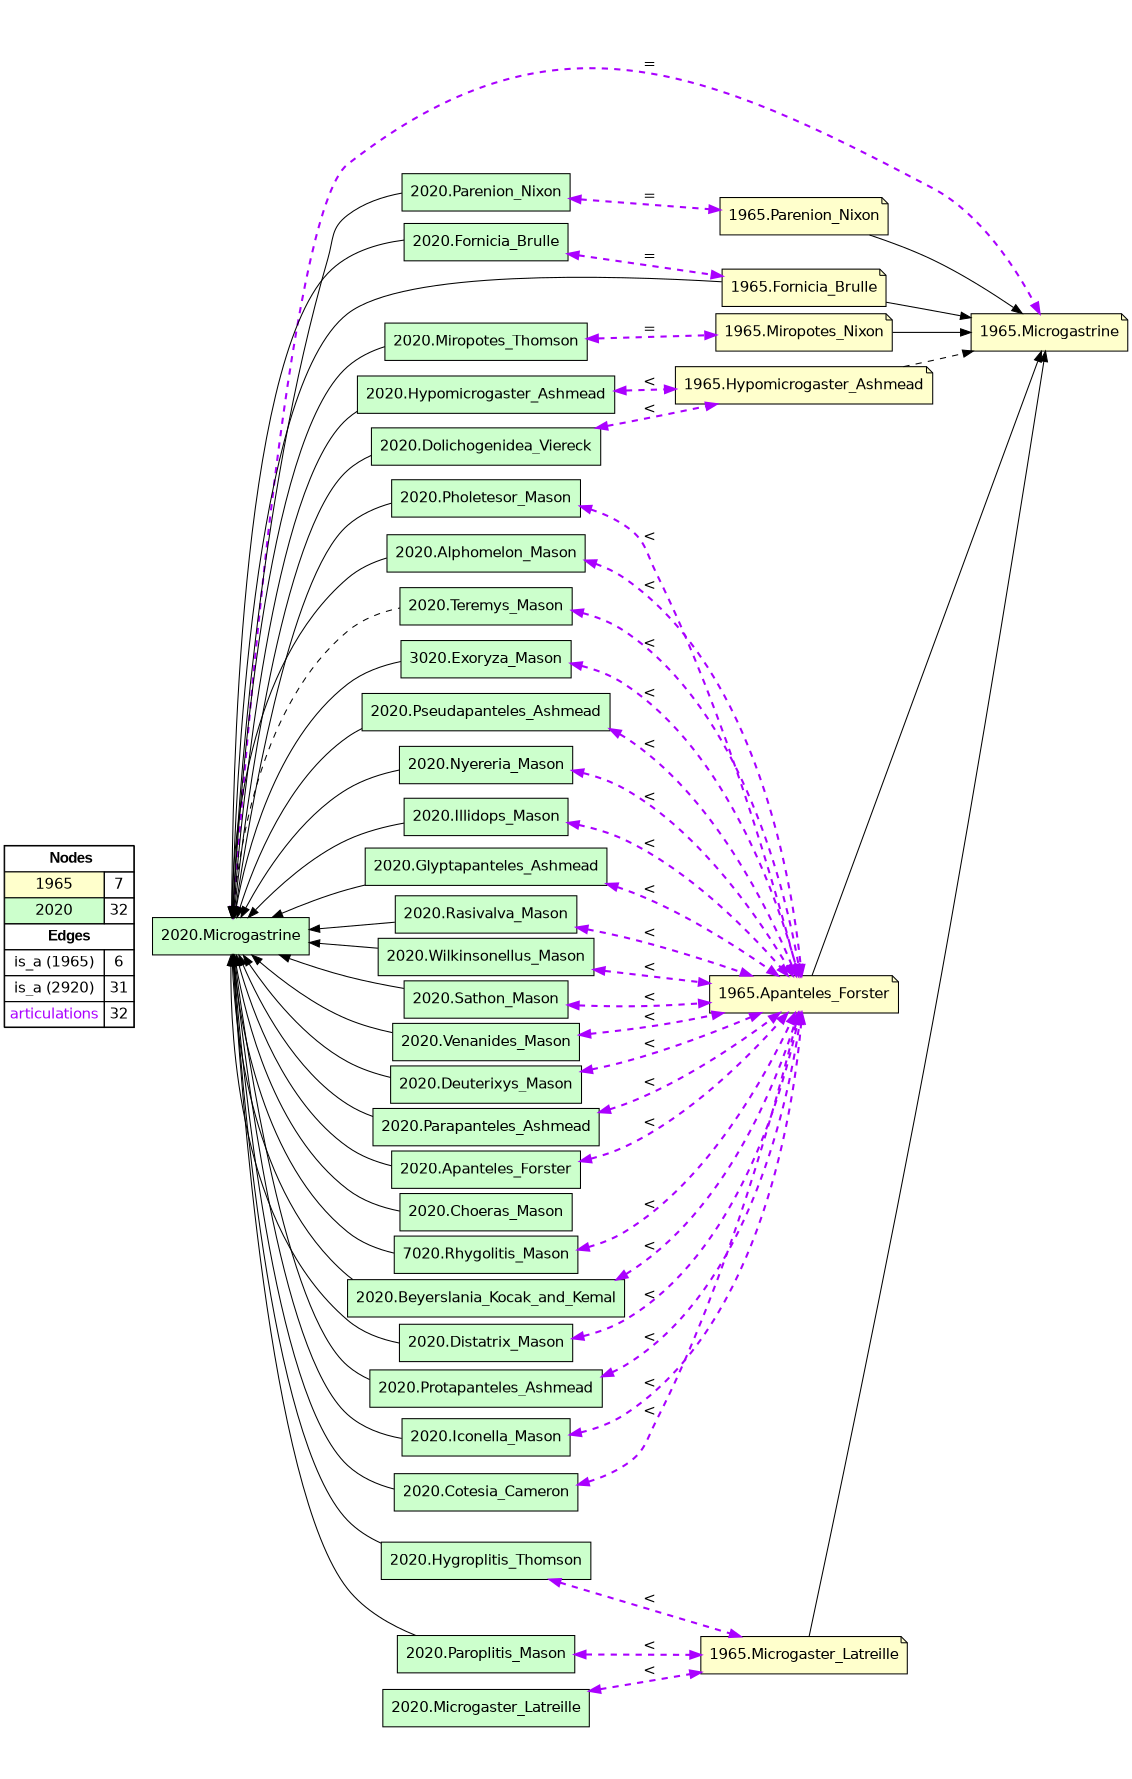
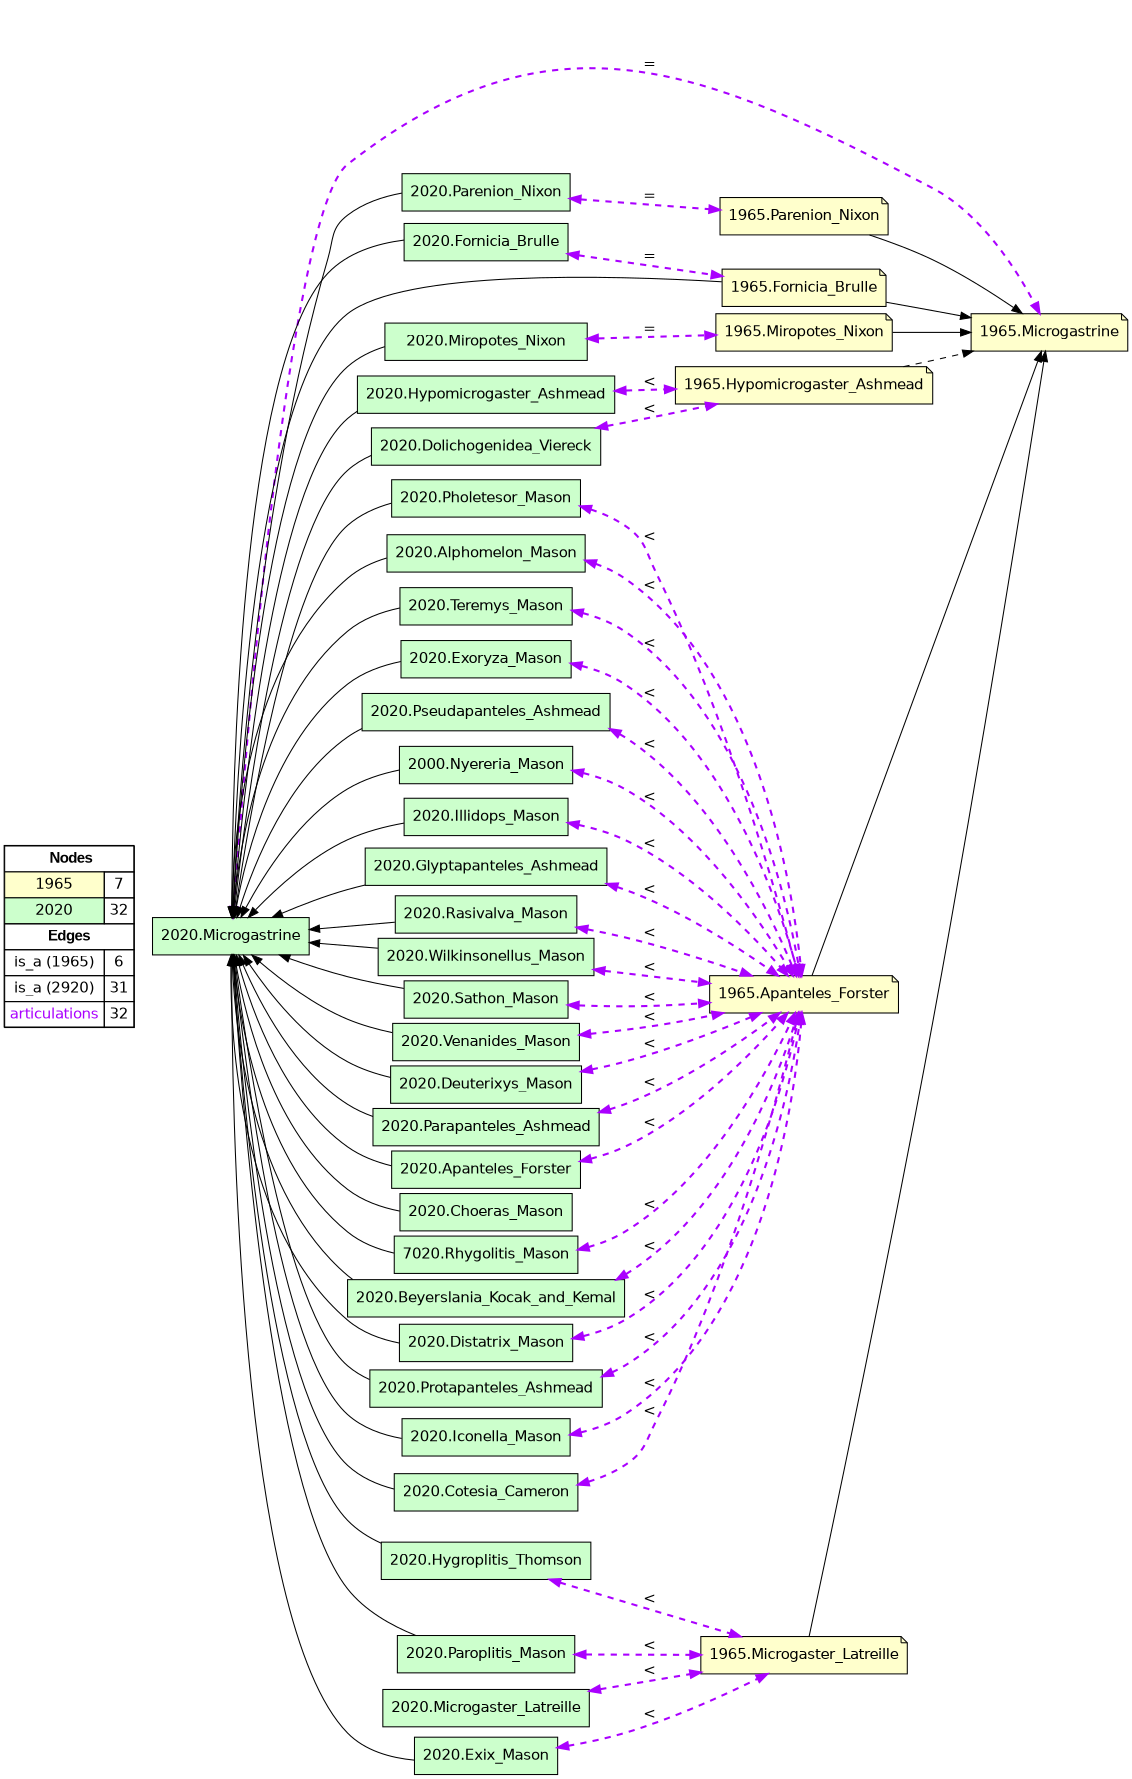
(486, 342) -> (486, 342)
(486, 659) -> (486, 659)
(277, 731) -> (277, 731)
(486, 765) -> (486, 765)
none -> (486, 1756)
